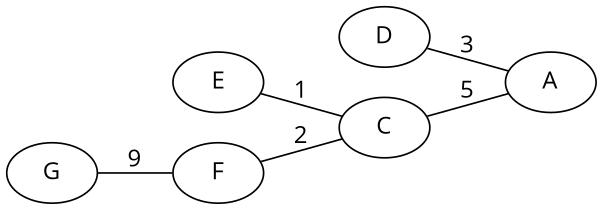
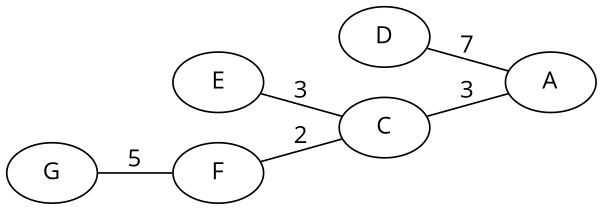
(468, 46) -> (468, 46)
(301, 92) -> (301, 92)
(468, 92) -> (468, 92)
(135, 160) -> (135, 160)
